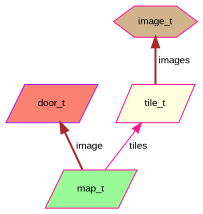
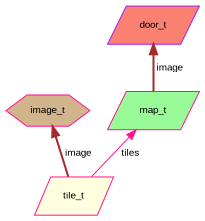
(173, 61) -> (77, 153)
(120, 150) -> (110, 157)
